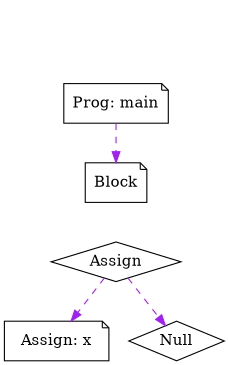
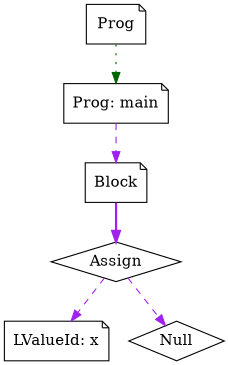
none -> (116, 24)
none -> (116, 217)
(57, 341) -> (57, 341)
